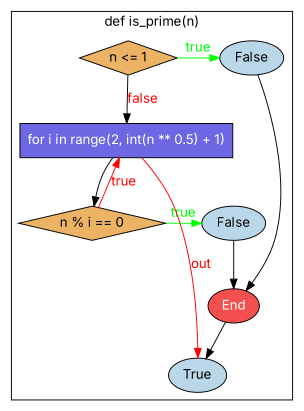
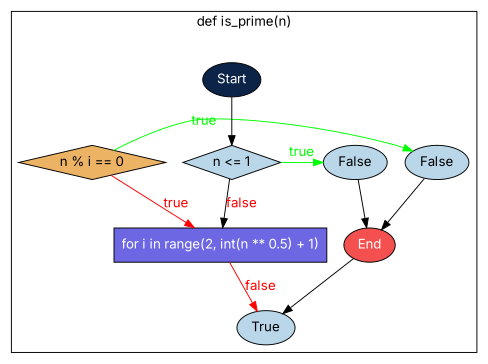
(128, 58) -> (232, 162)
none -> (232, 80)
(102, 176) -> none
(201, 265) -> (261, 286)
